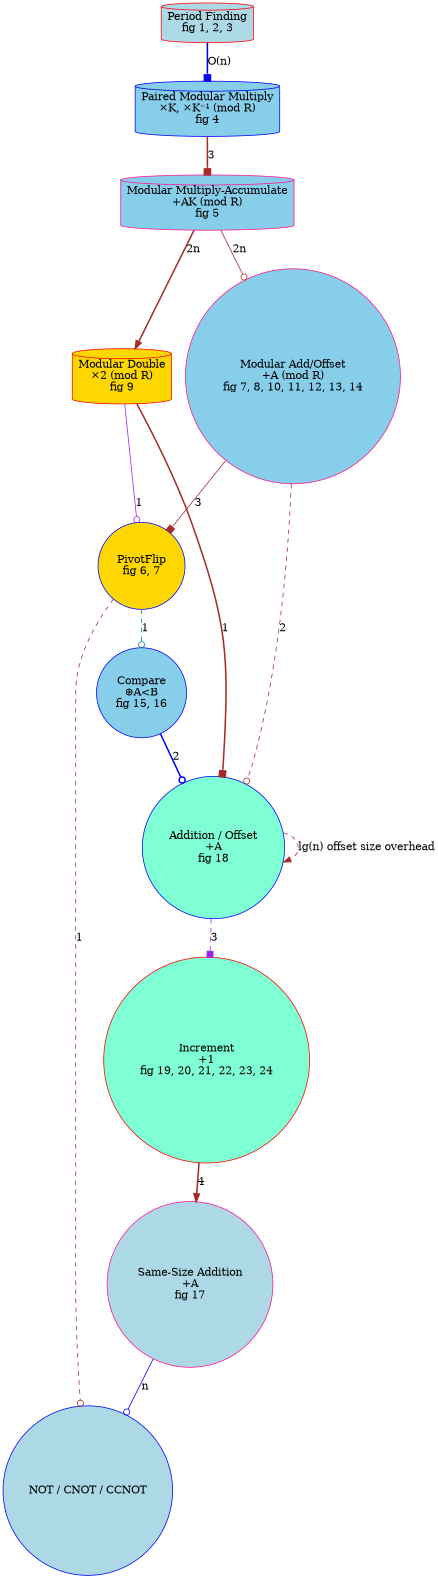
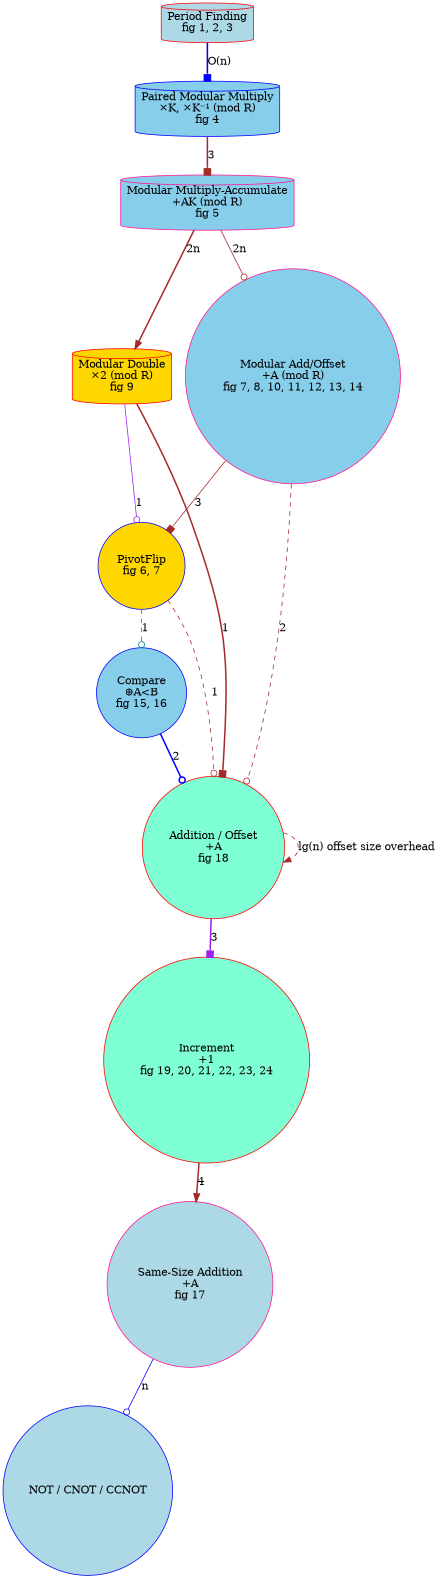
(213, 847) -> (213, 847)
(211, 934) -> (211, 934)
(76, 995) -> (202, 682)
